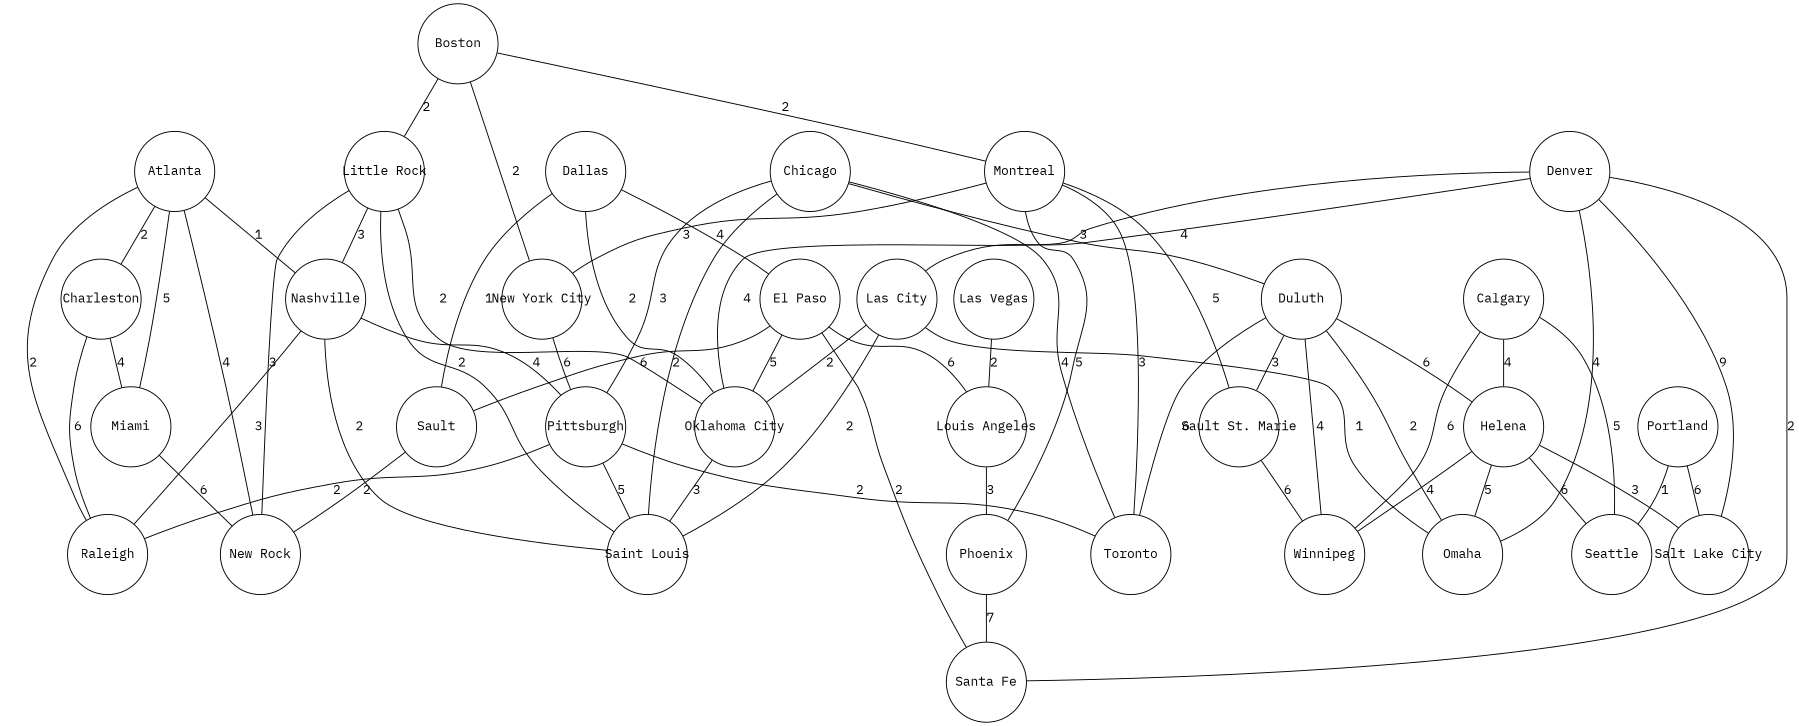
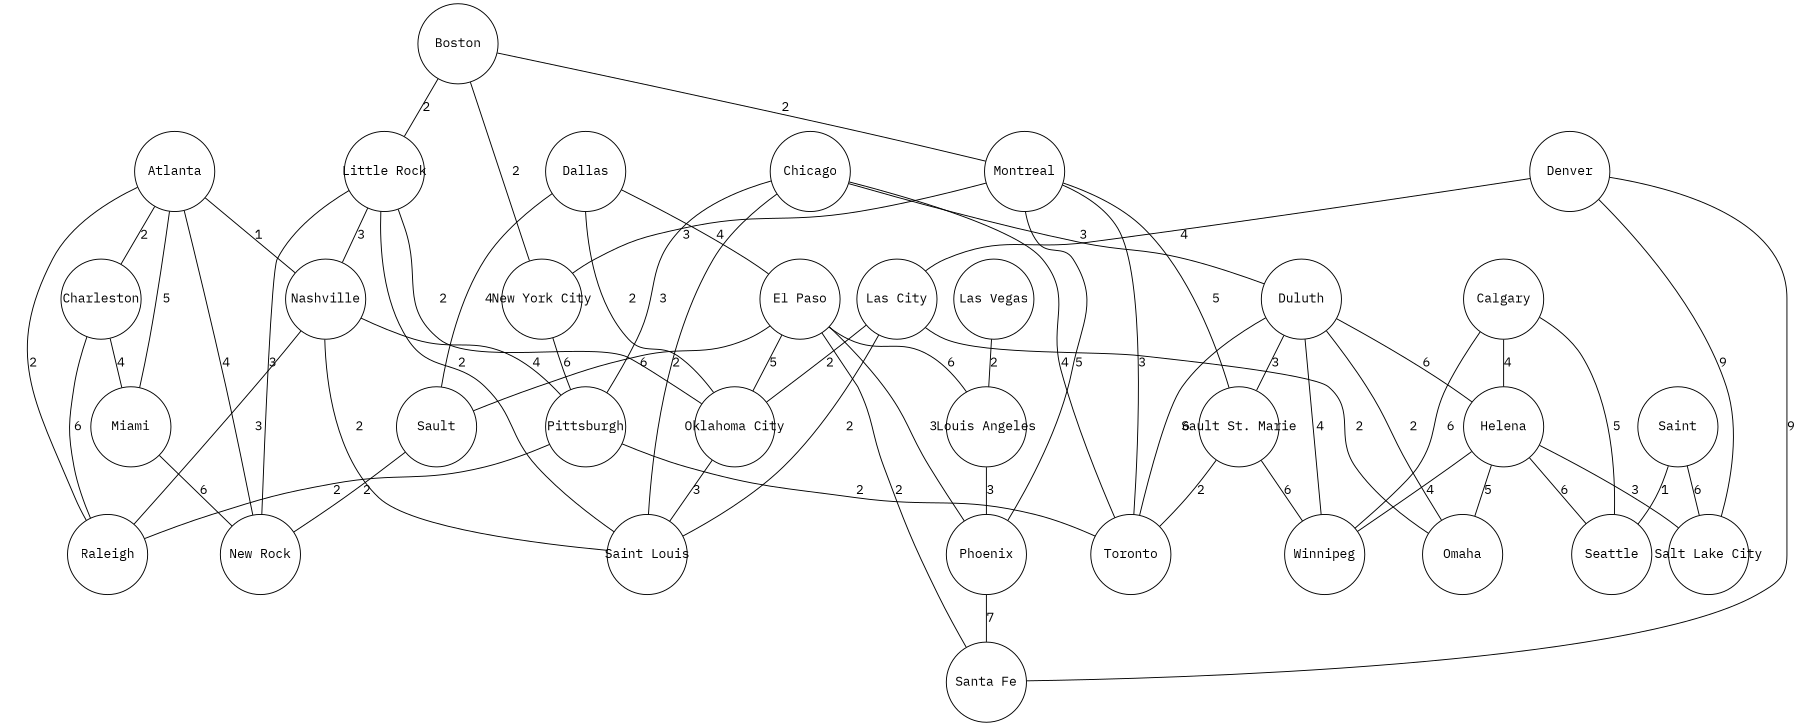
(1092, 228) -> none
(489, 299) -> (489, 299)
(1590, 393) -> none
none -> (904, 419)
(1360, 427) -> (1360, 427)
(1678, 427) -> (1678, 427)
(1791, 427) -> (1791, 427)
(616, 491) -> none
none -> (1189, 495)
